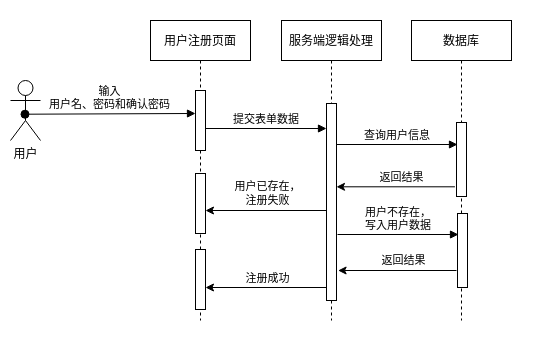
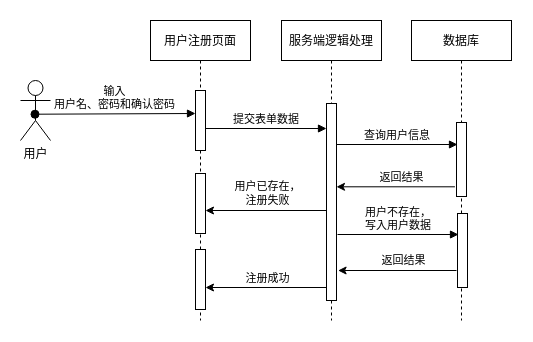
(26, 111) -> (36, 111)
